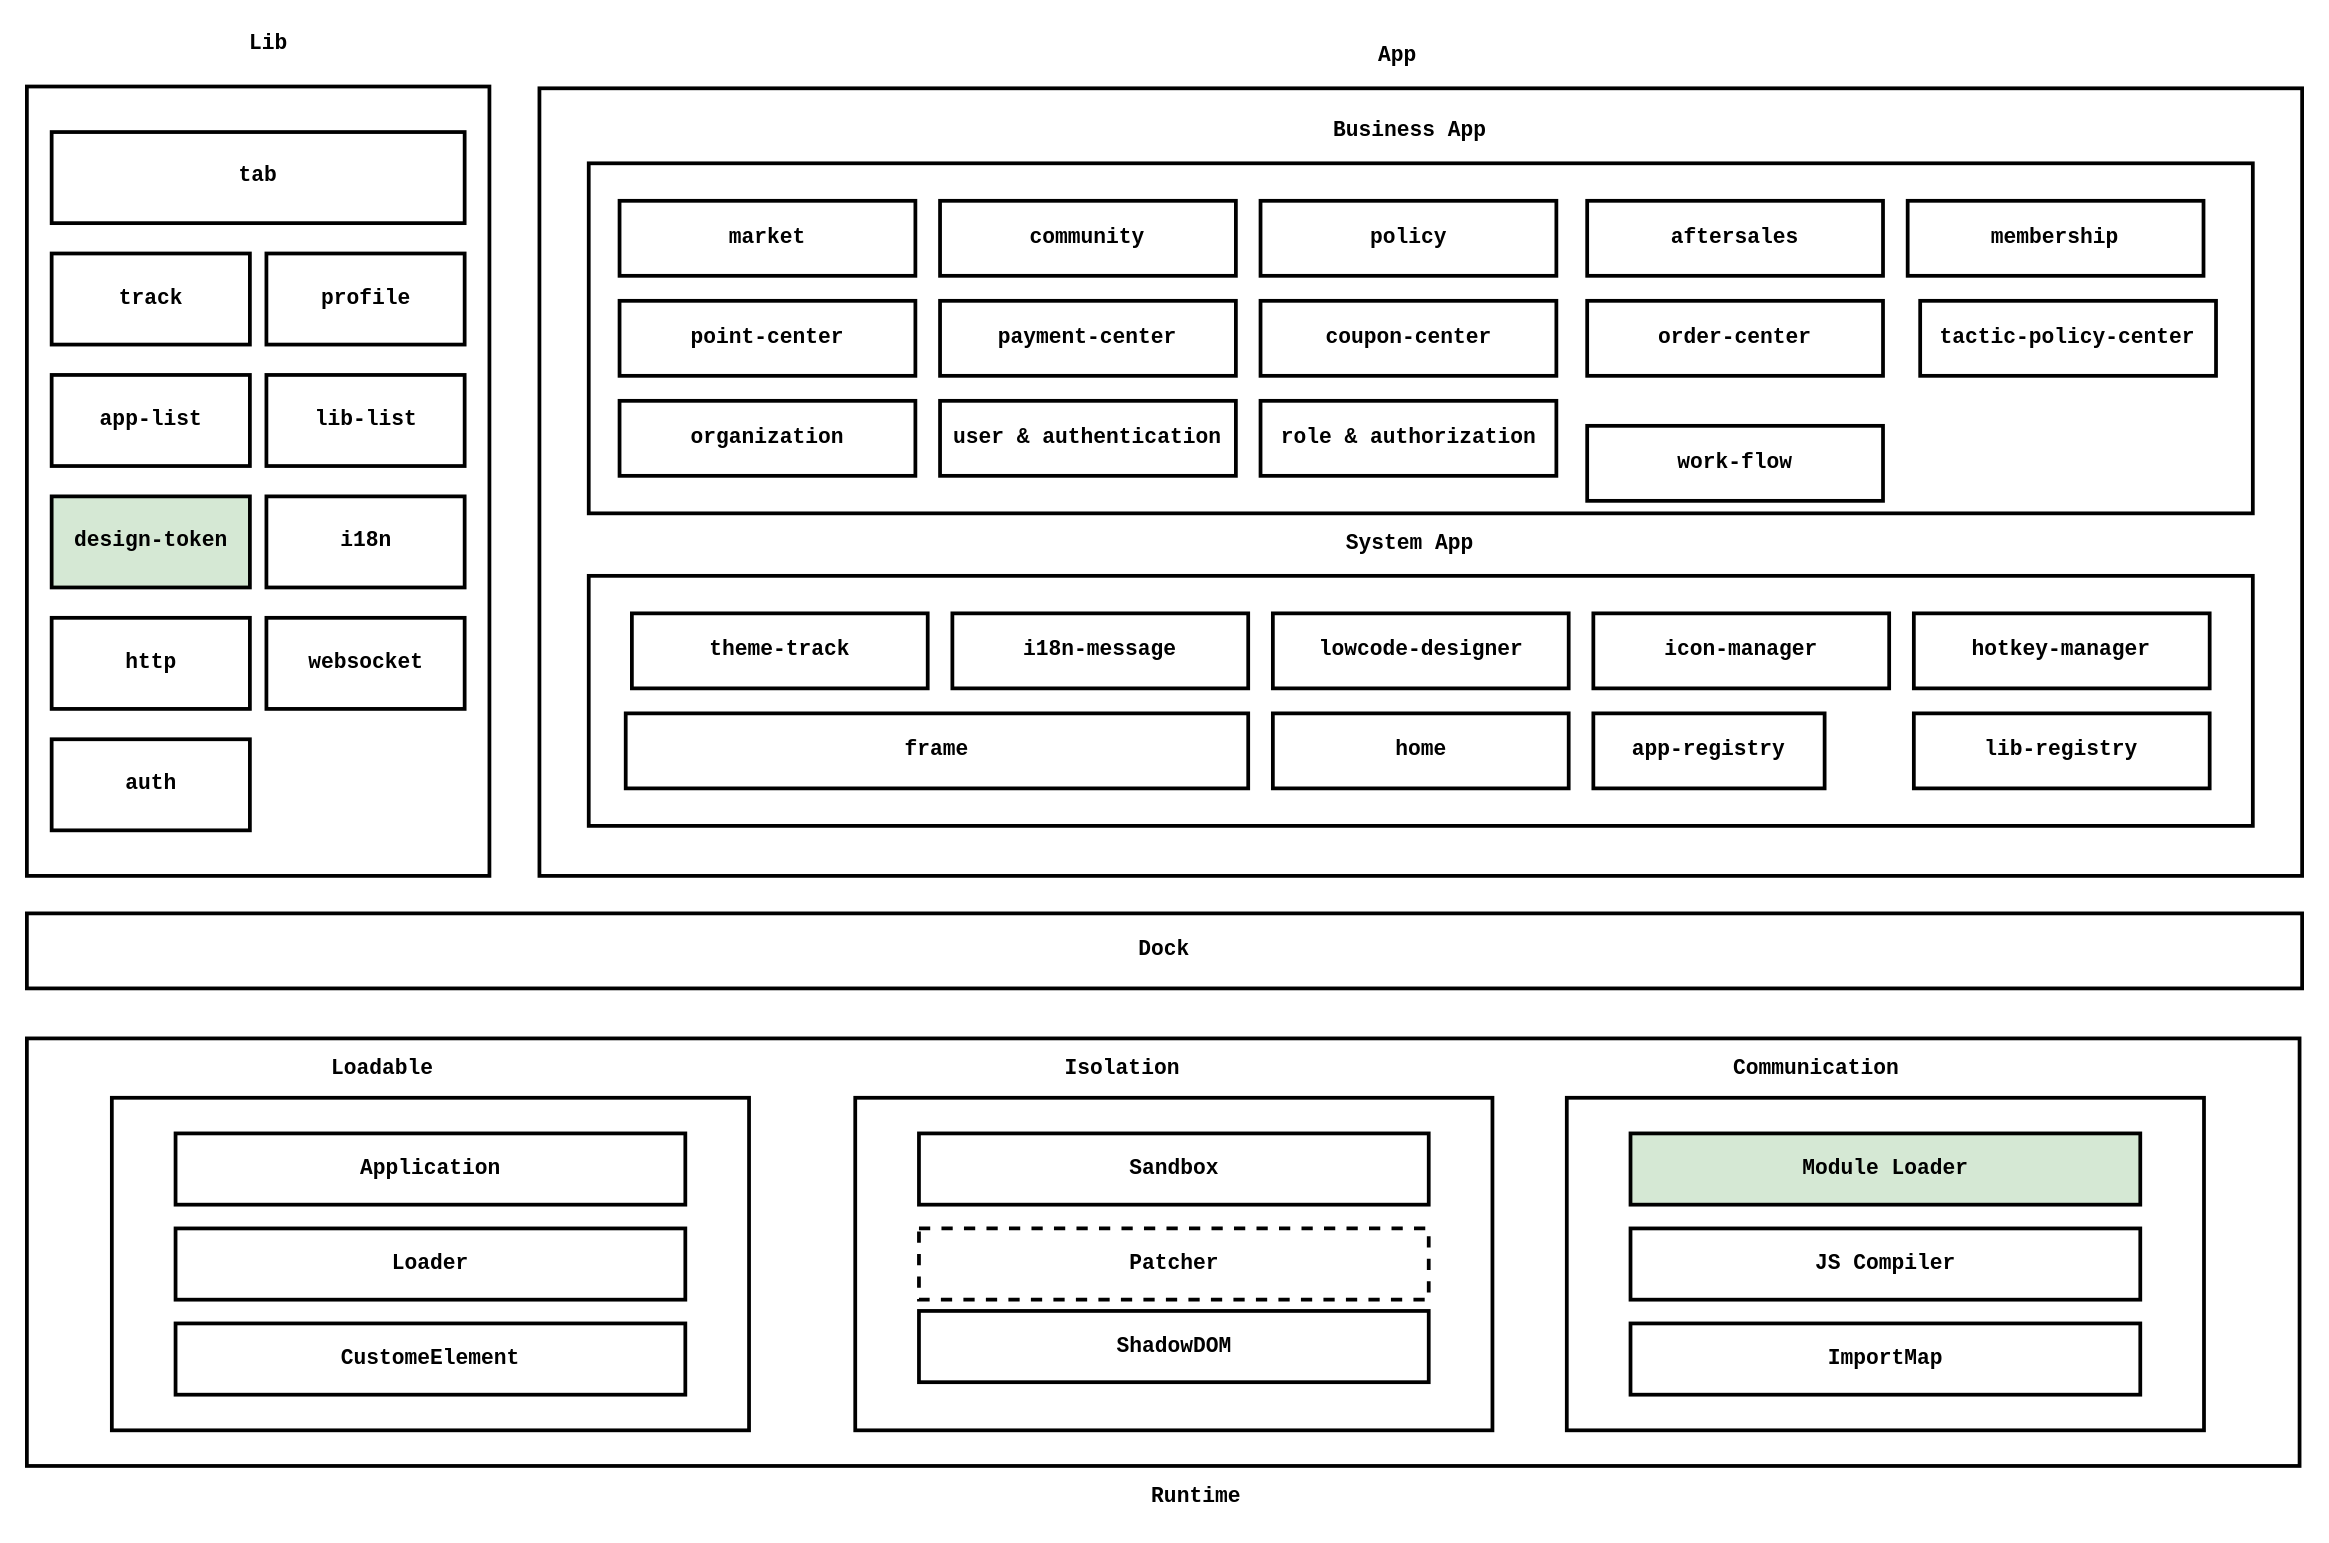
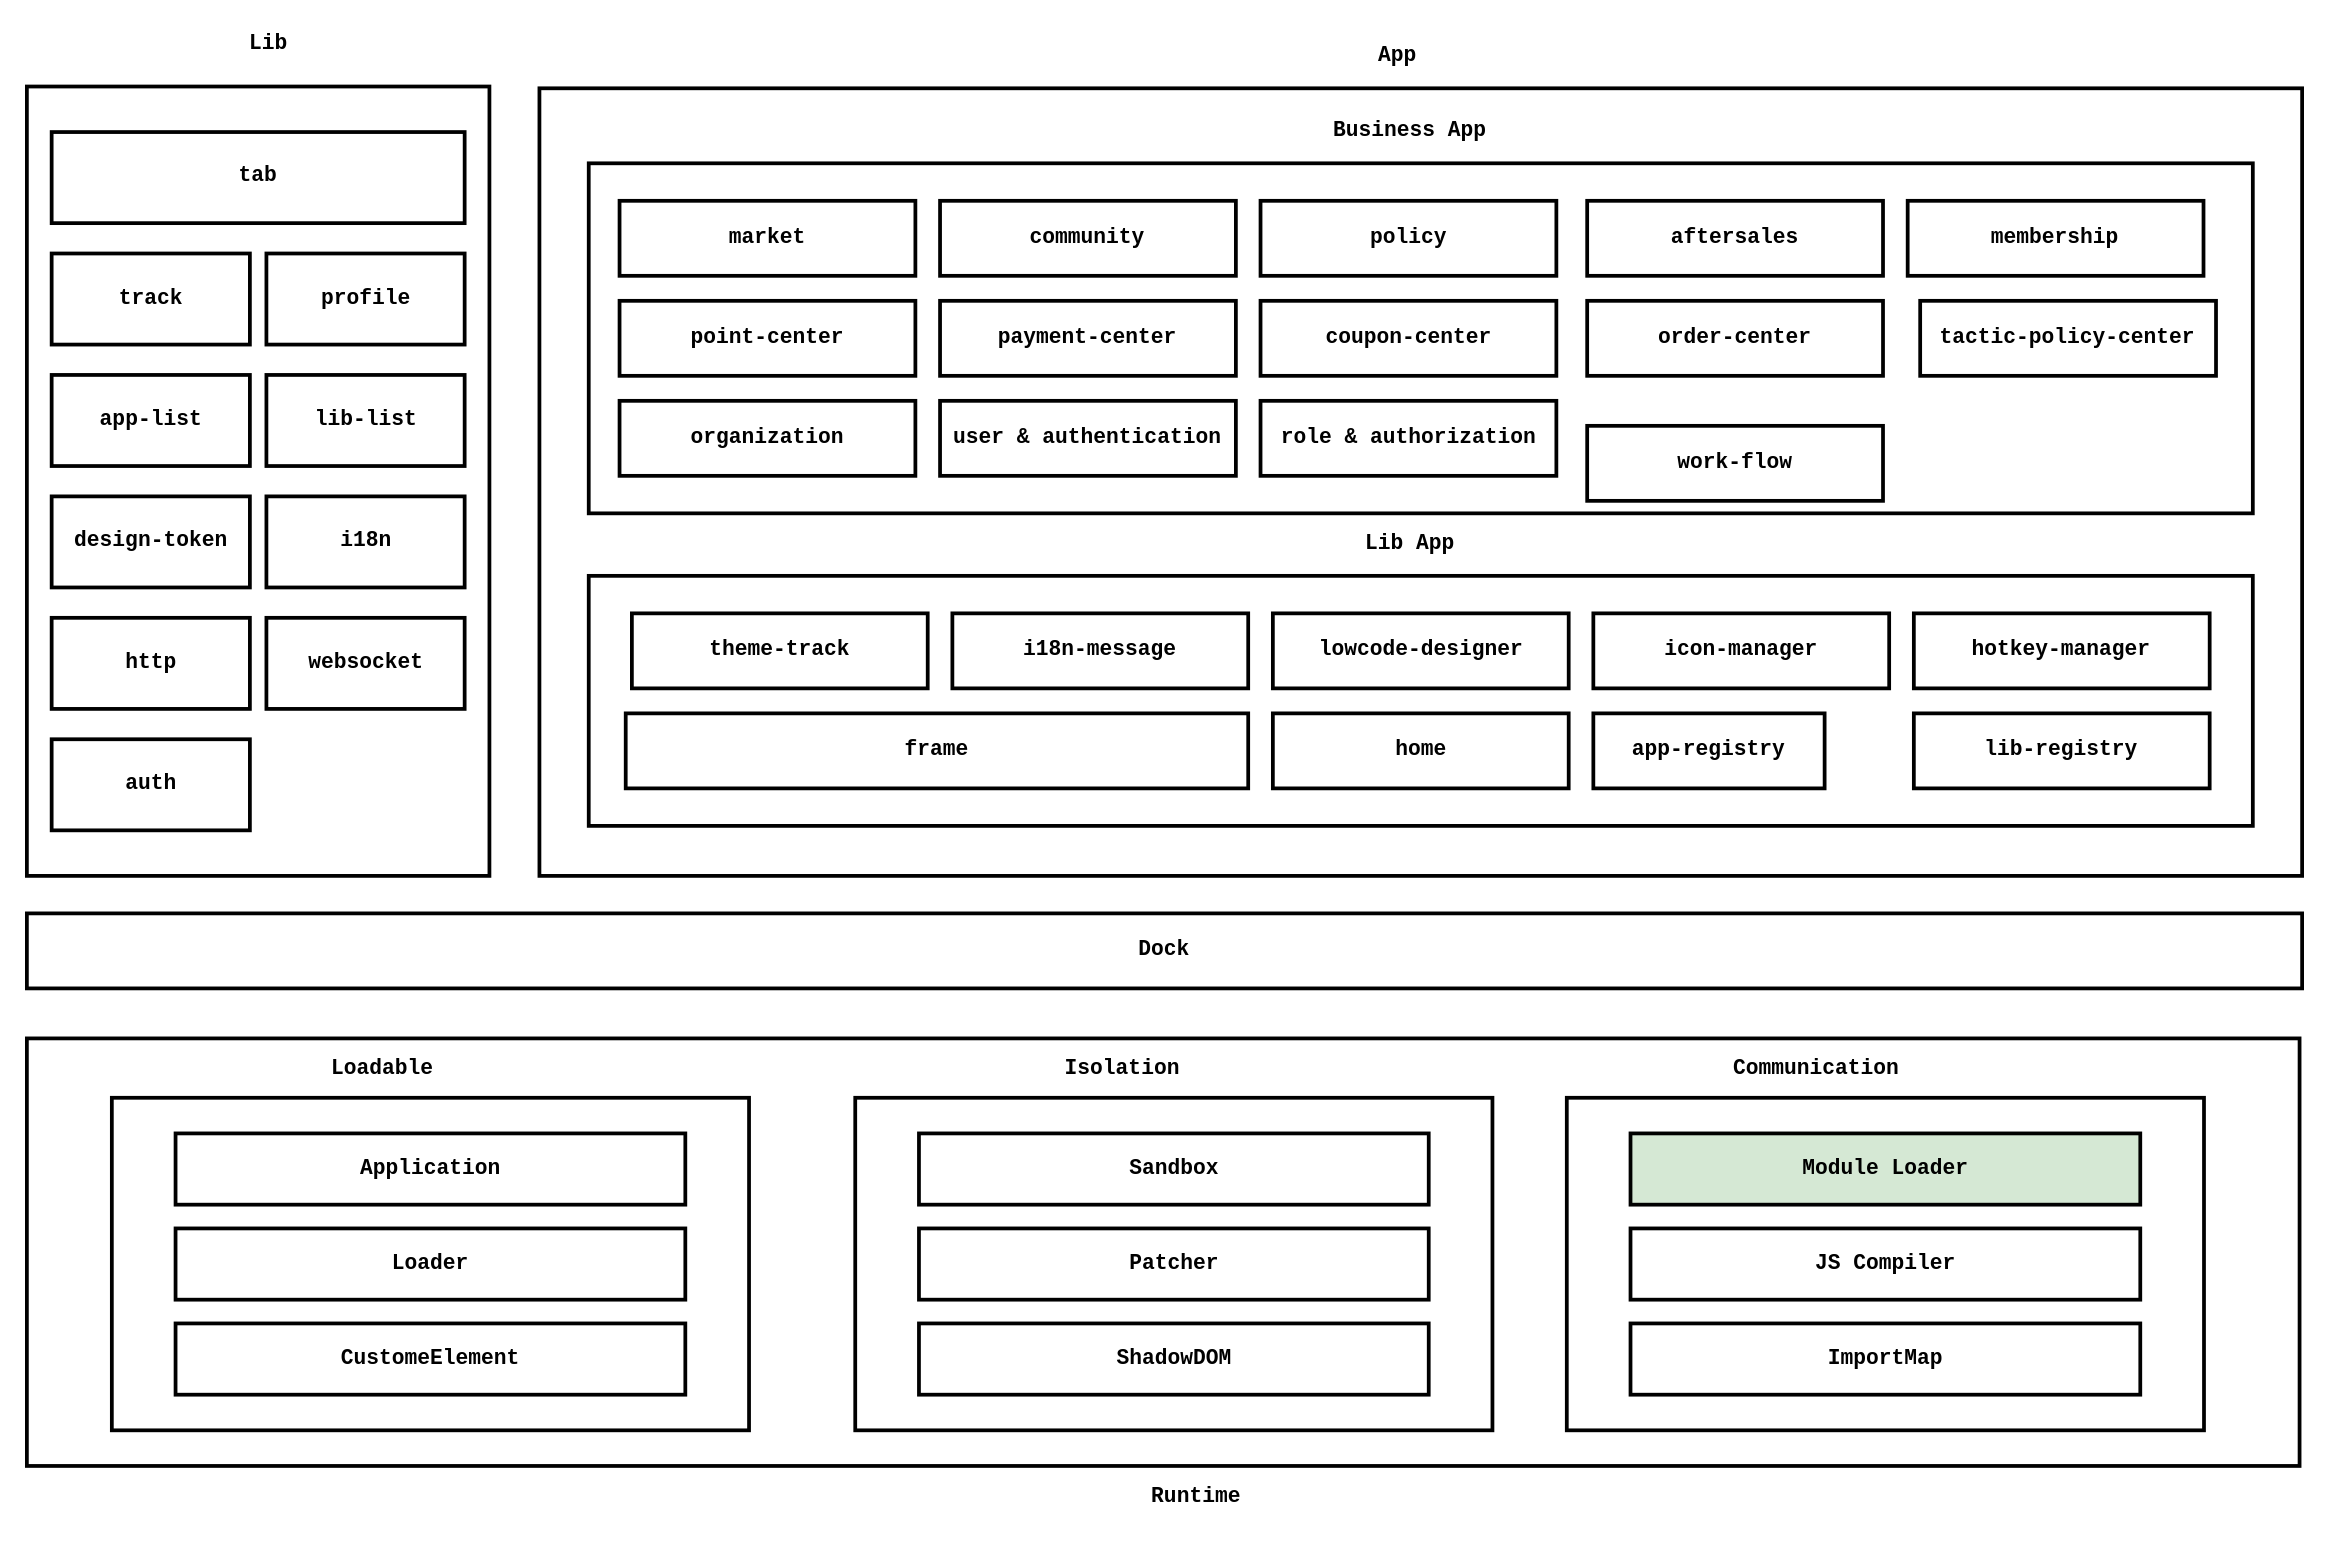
(151, 542) -> (151, 542)
(1410, 544) -> (1410, 544)
(1174, 1264) -> (1174, 1264)
(1174, 1346) -> (1174, 1359)
